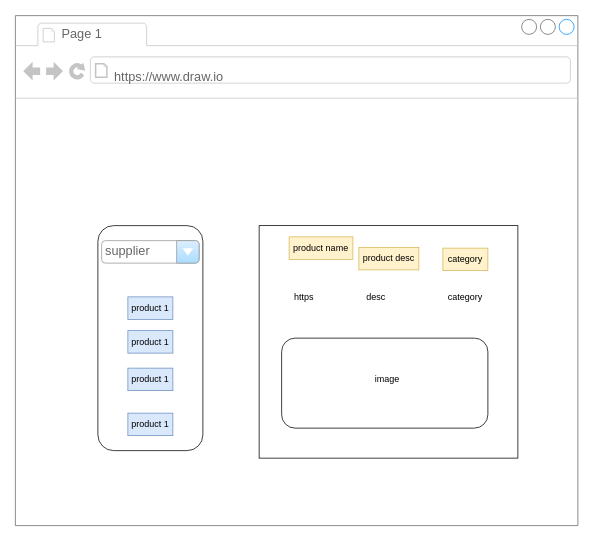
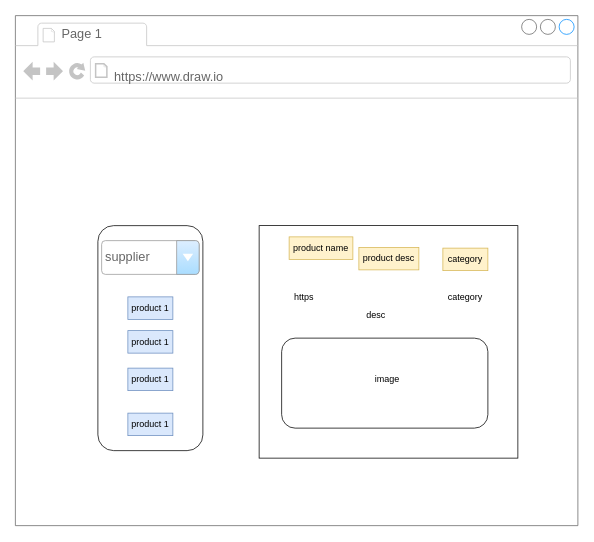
(150, 252) -> (150, 257)
(376, 297) -> (376, 315)
